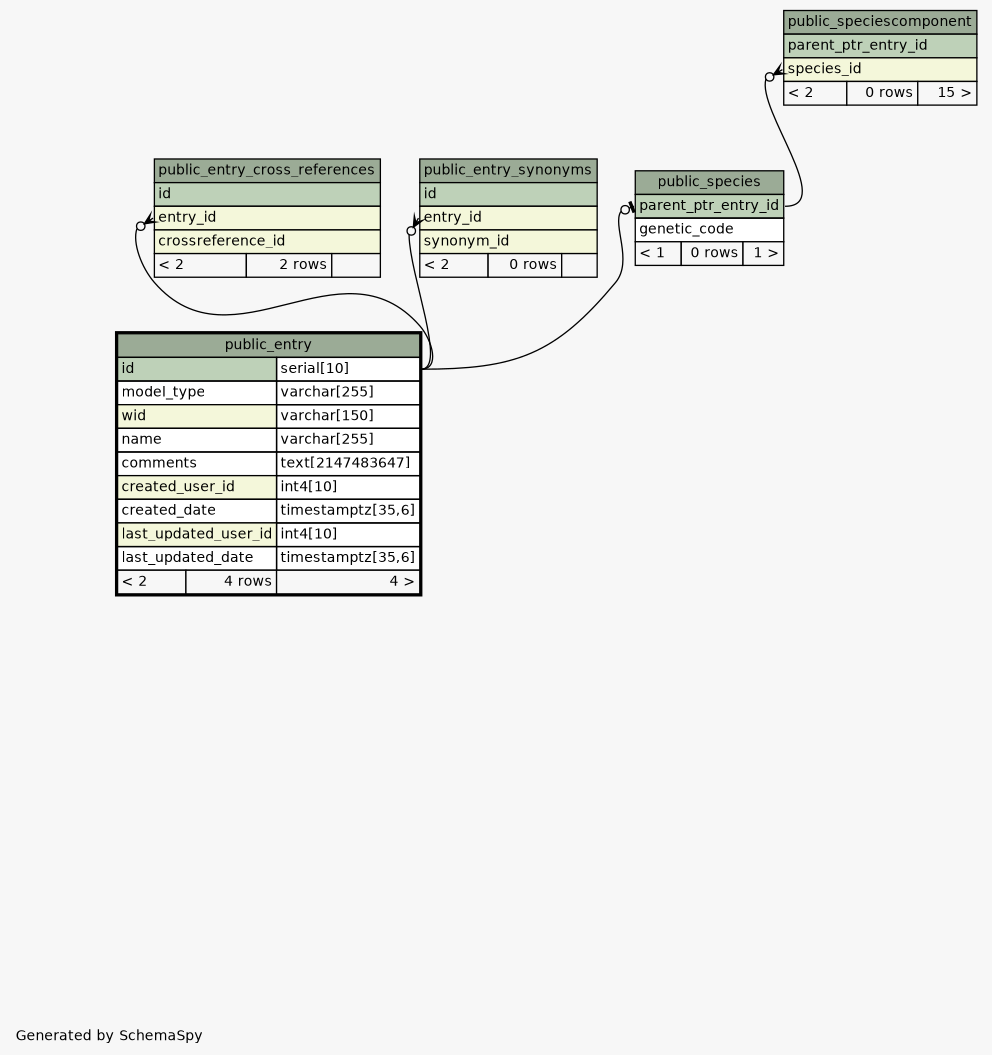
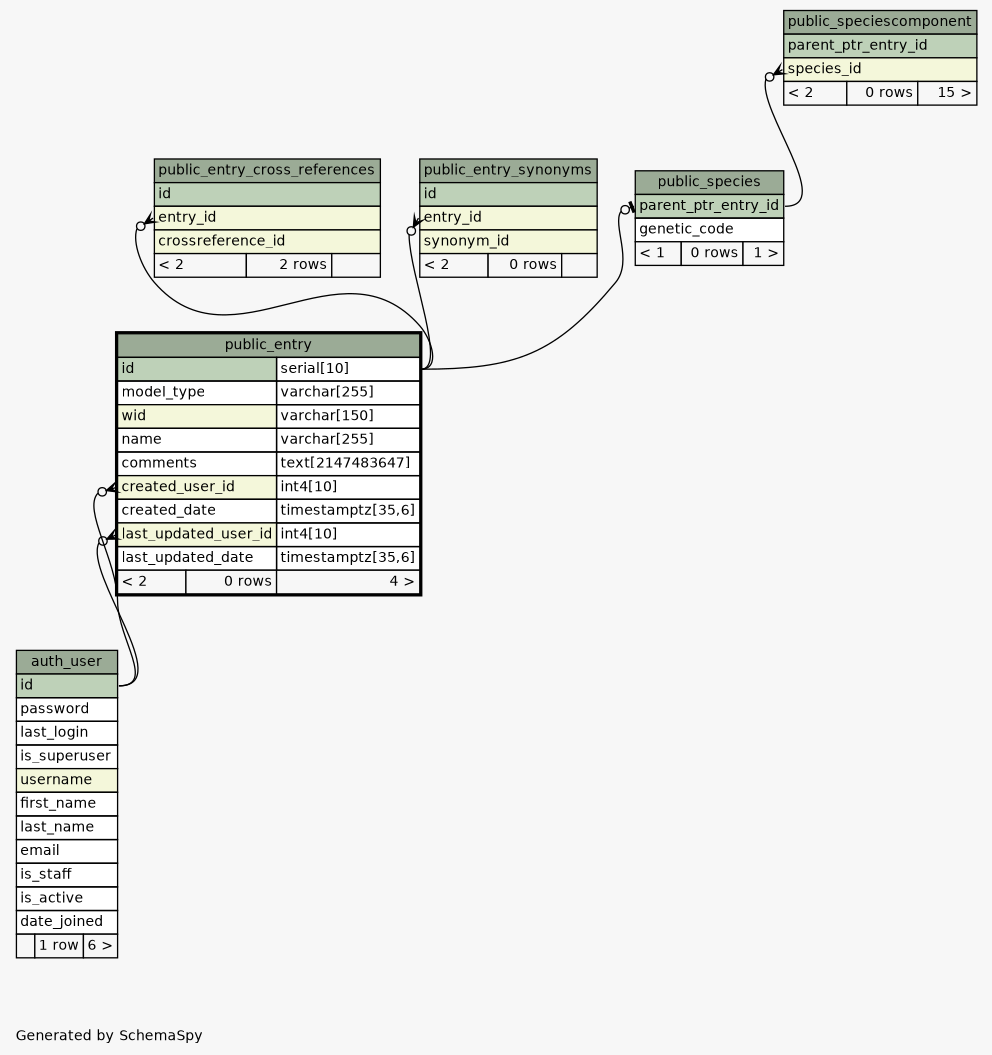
(248, 581) -> (248, 581)
none -> (66, 804)
